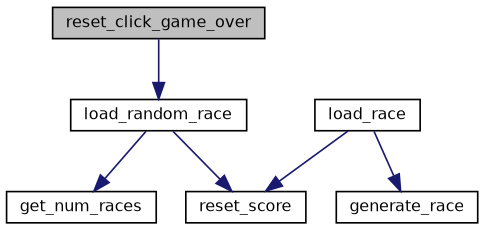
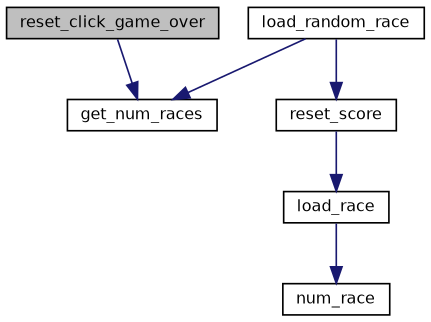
(159, 61) -> (125, 61)
(314, 156) -> (336, 153)
(407, 207) -> (336, 299)
